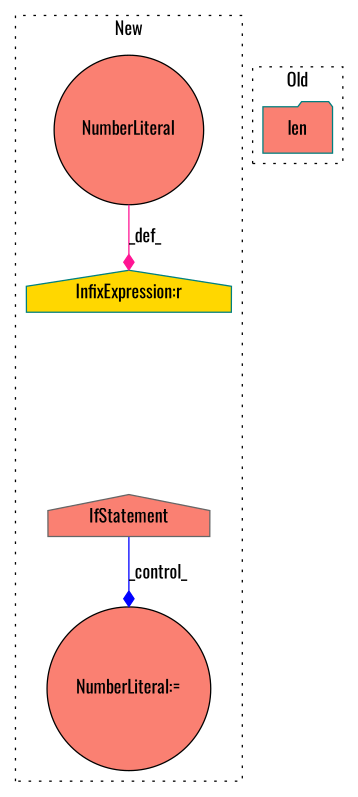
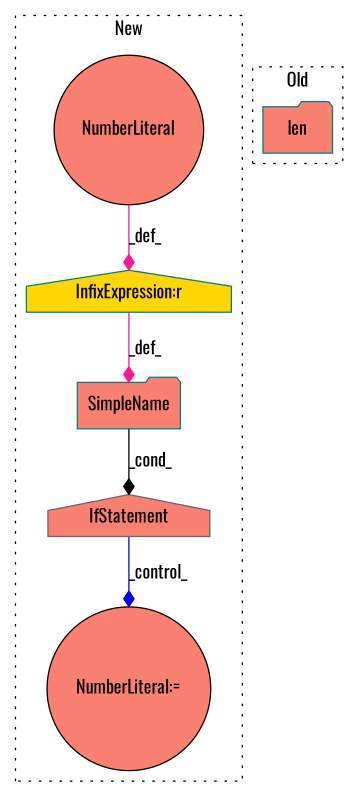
none -> (129, 406)
